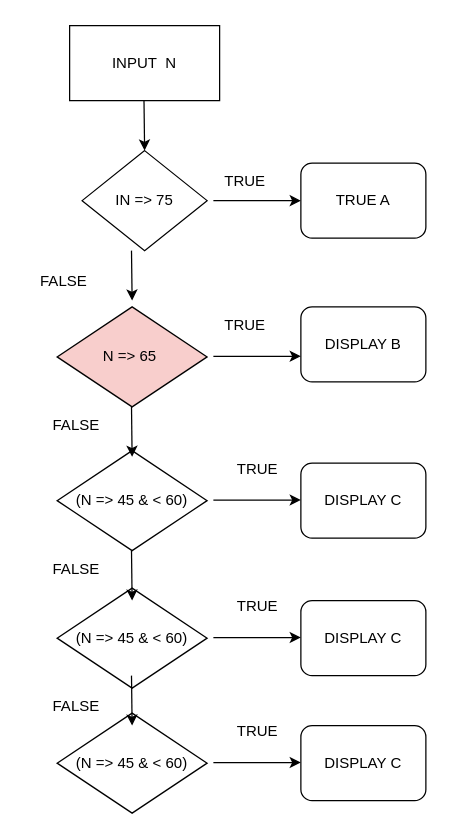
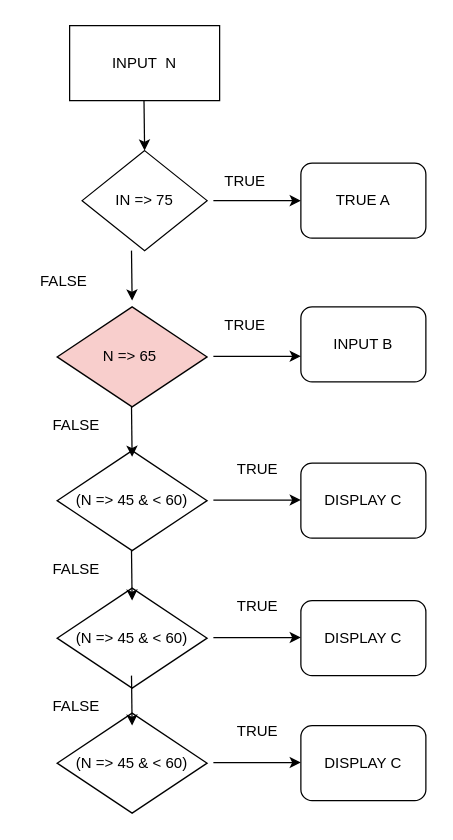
(363, 344) -> (363, 344)
